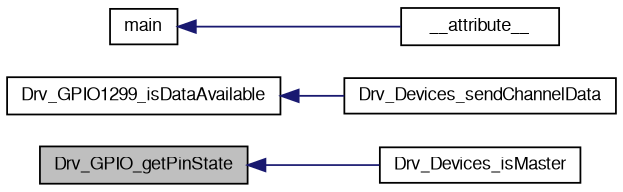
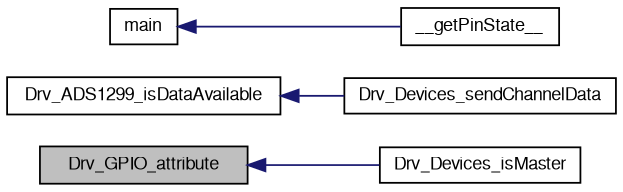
(480, 27) -> (480, 27)
(144, 96) -> (144, 96)
(144, 165) -> (144, 165)
